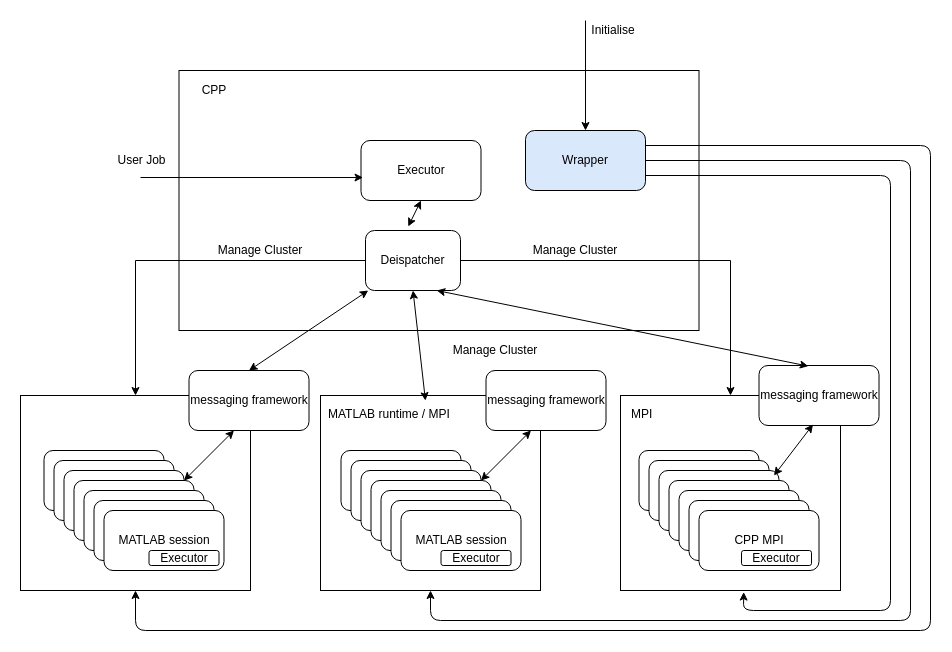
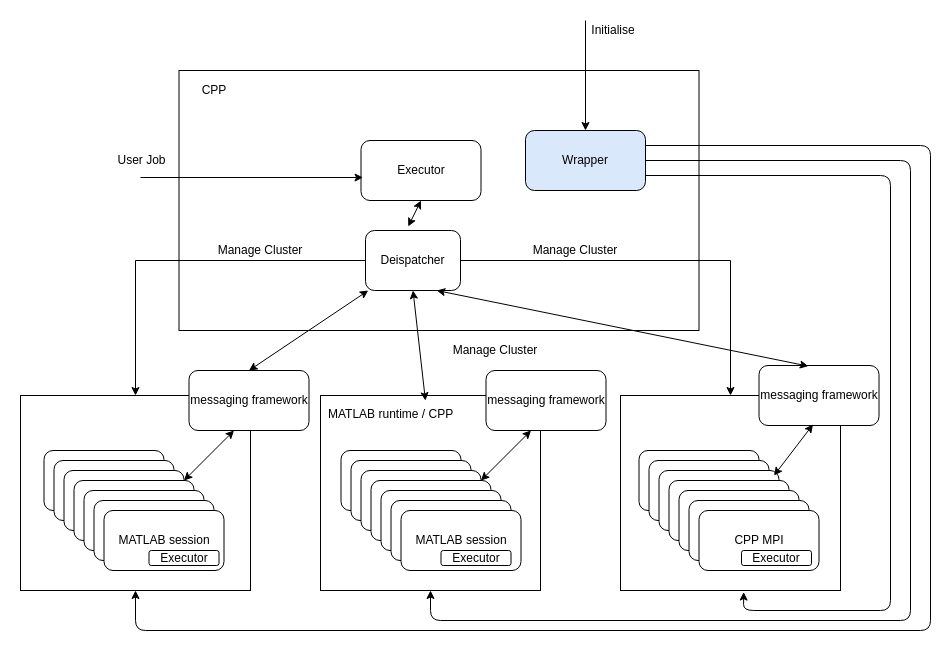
(389, 415) -> (389, 415)
(644, 416) -> none
